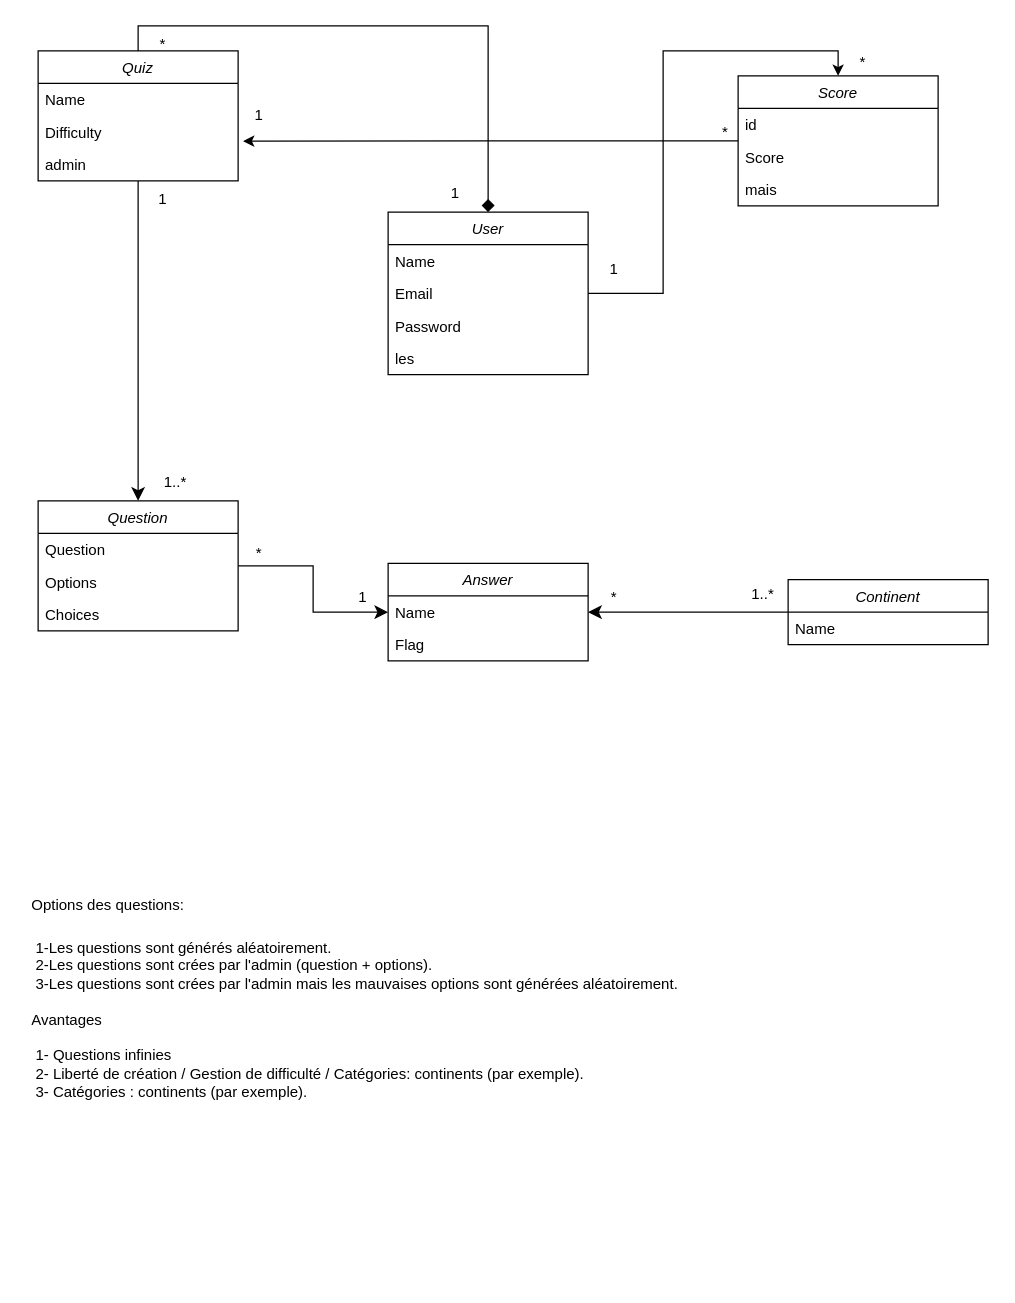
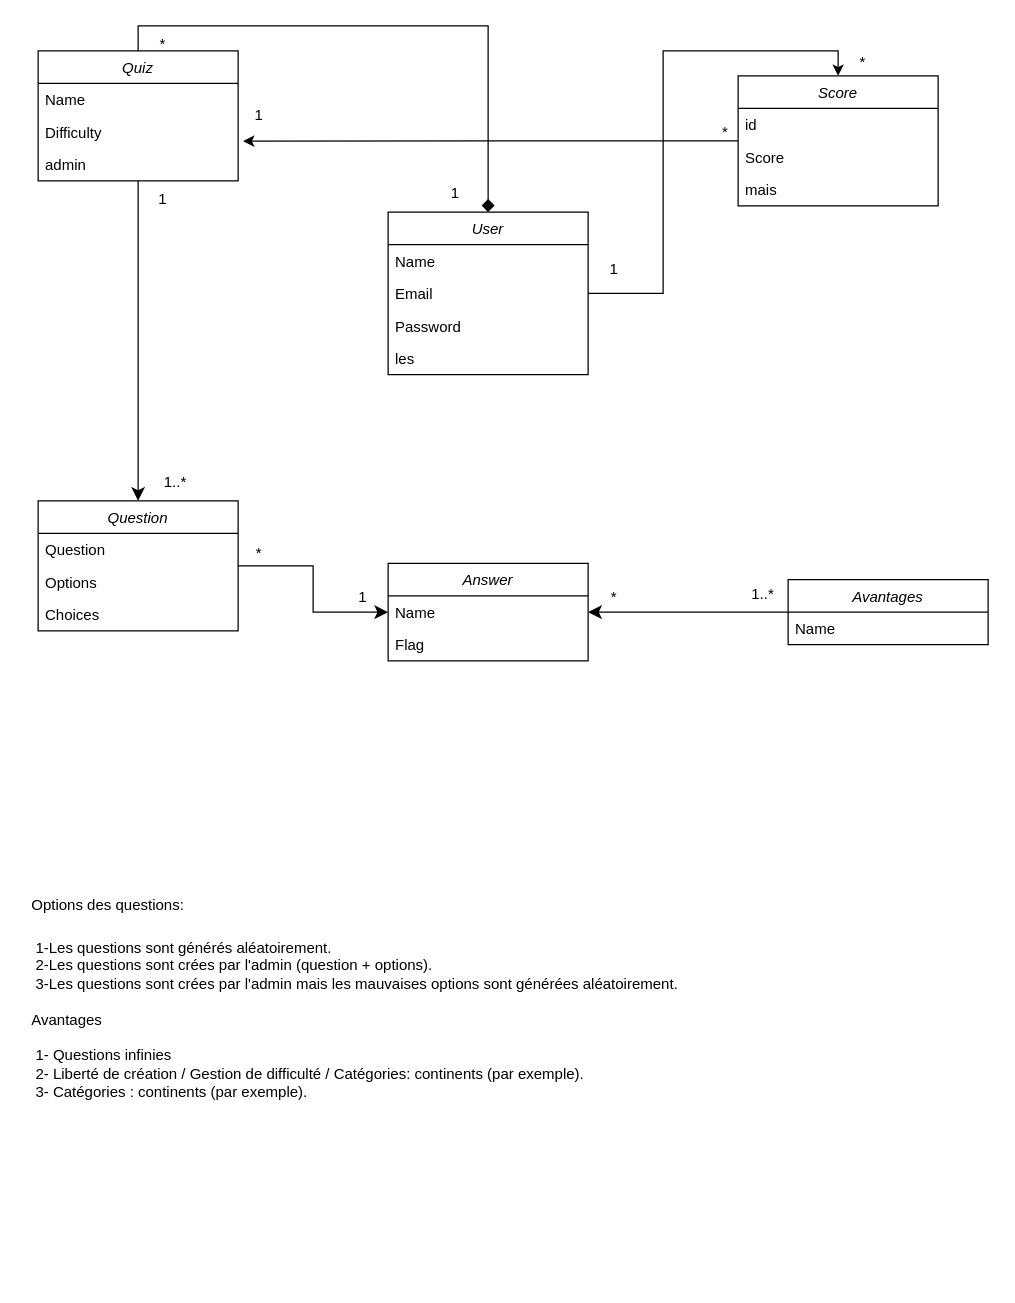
(888, 596) -> (888, 596)
